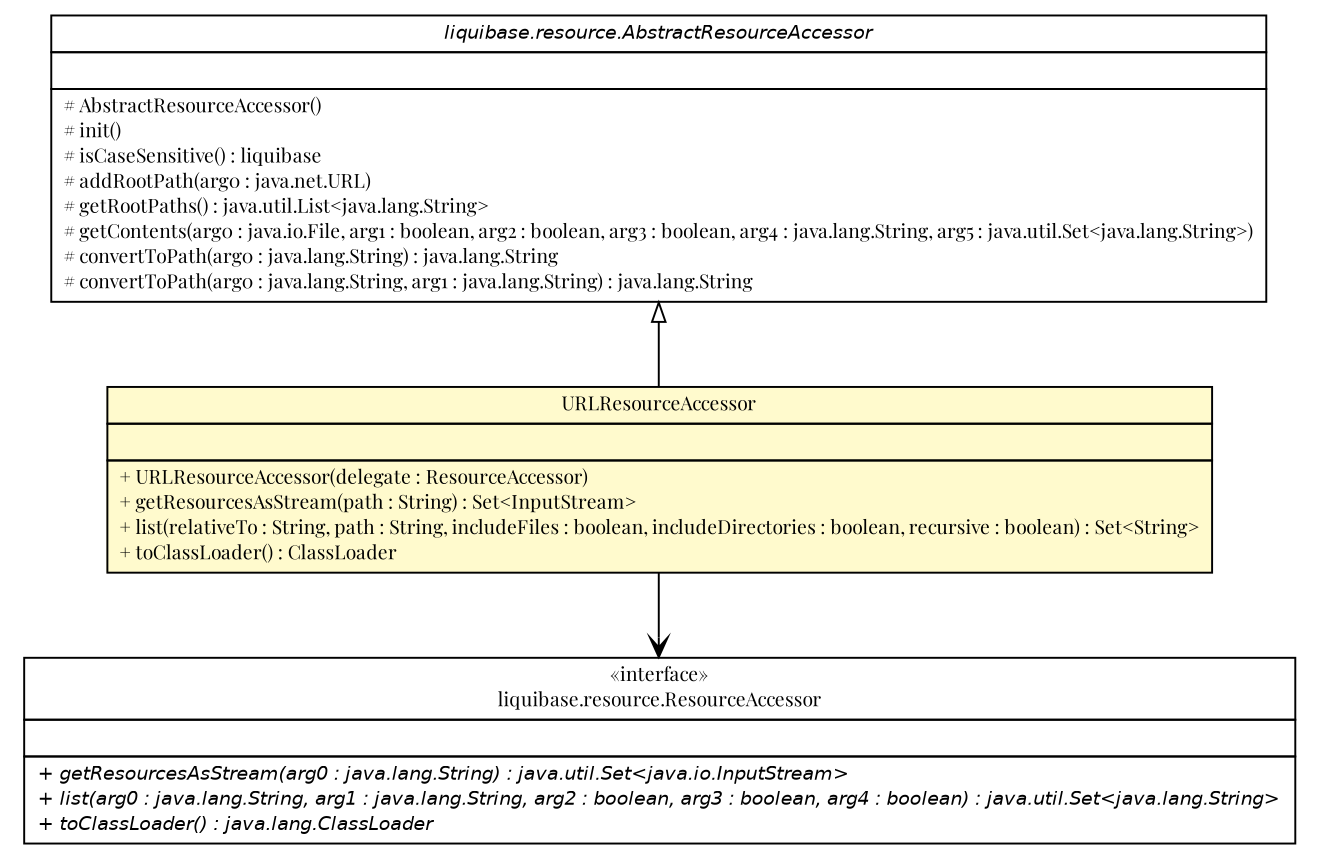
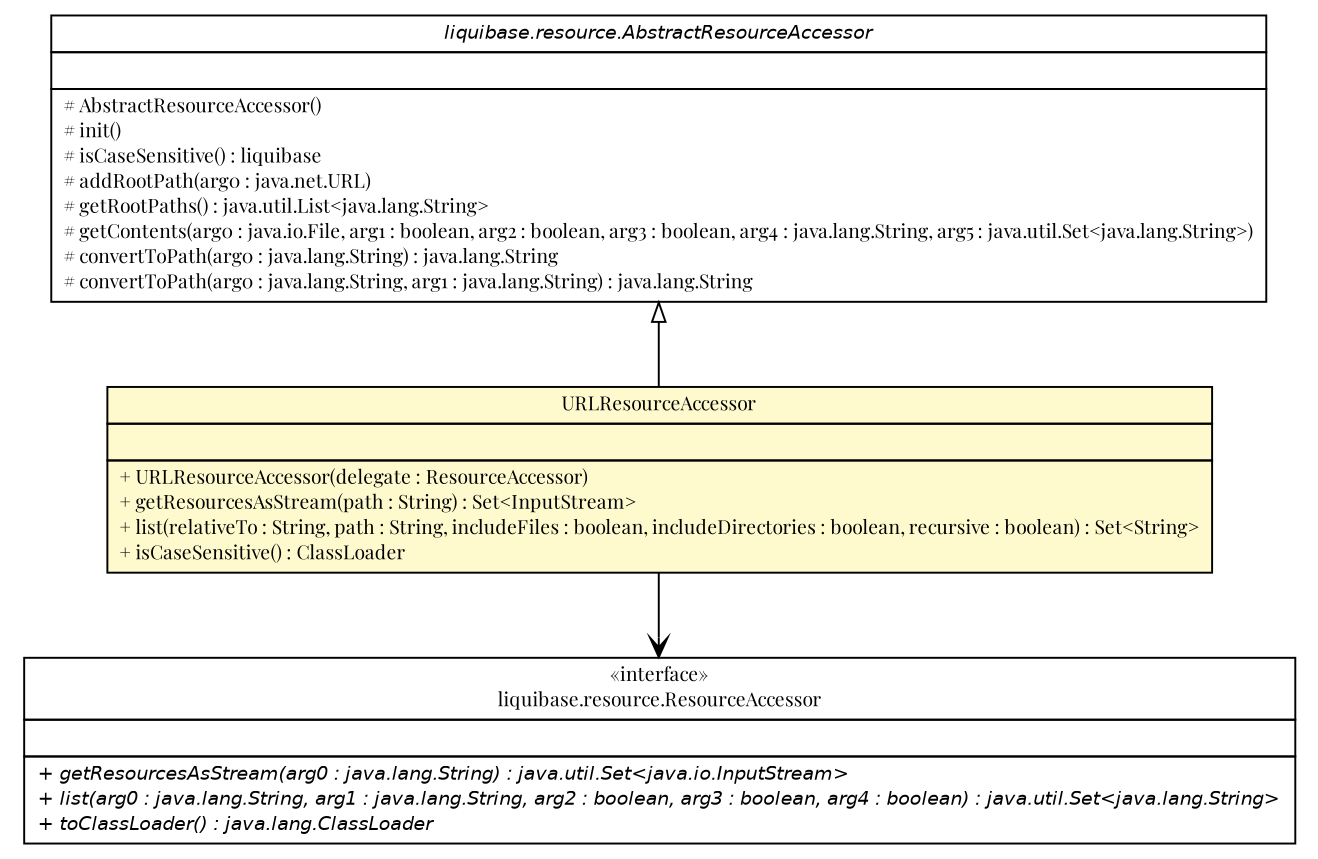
(258, 553) -> (263, 553)
